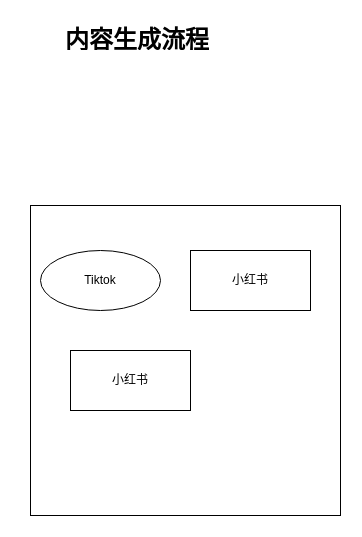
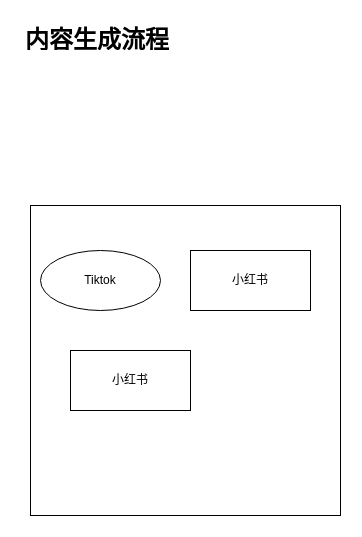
(151, 36) -> (111, 36)
